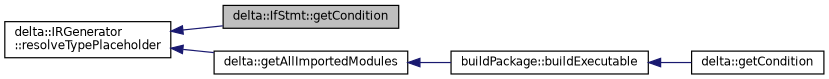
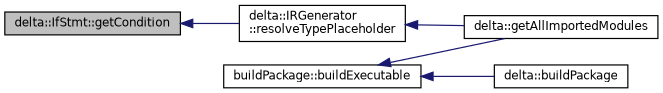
(203, 28) -> (216, 23)
(435, 63) -> (448, 50)
(758, 63) -> (561, 76)
